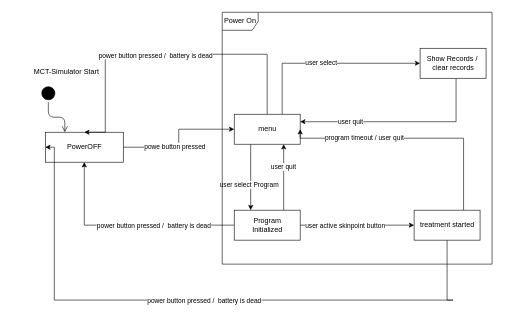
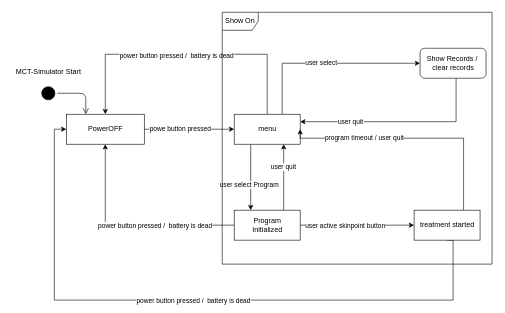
(240, 21) -> (240, 21)
(453, 63) -> (453, 63)
(66, 72) -> (48, 72)
(84, 147) -> (105, 129)
